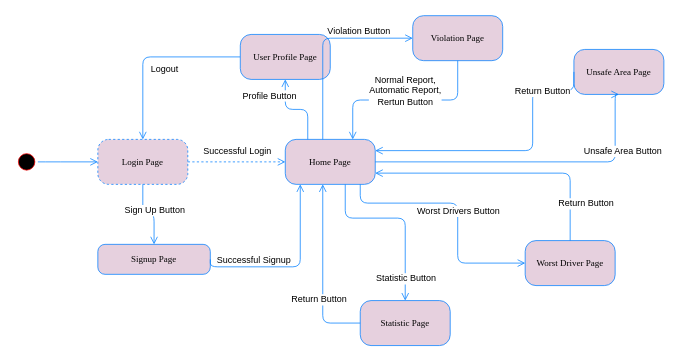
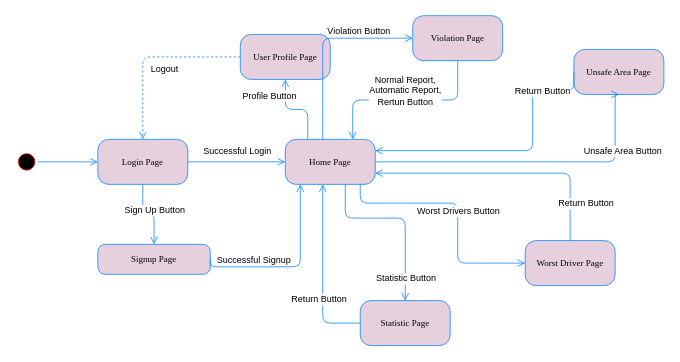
(153, 57) -> (153, 57)
(143, 162) -> (143, 162)
(235, 162) -> (235, 162)
